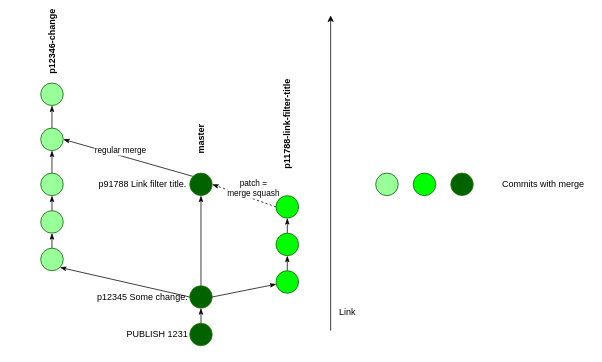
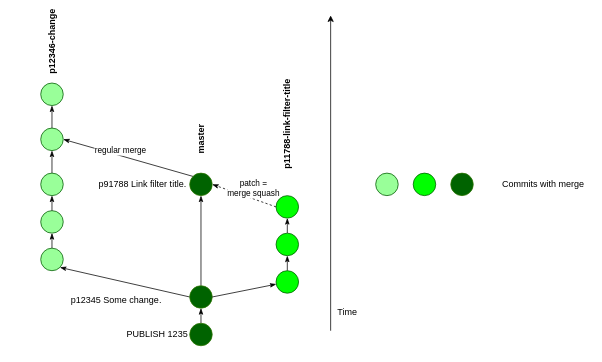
(137, 297) -> (111, 300)
(347, 312) -> (347, 312)
(159, 334) -> (159, 334)
